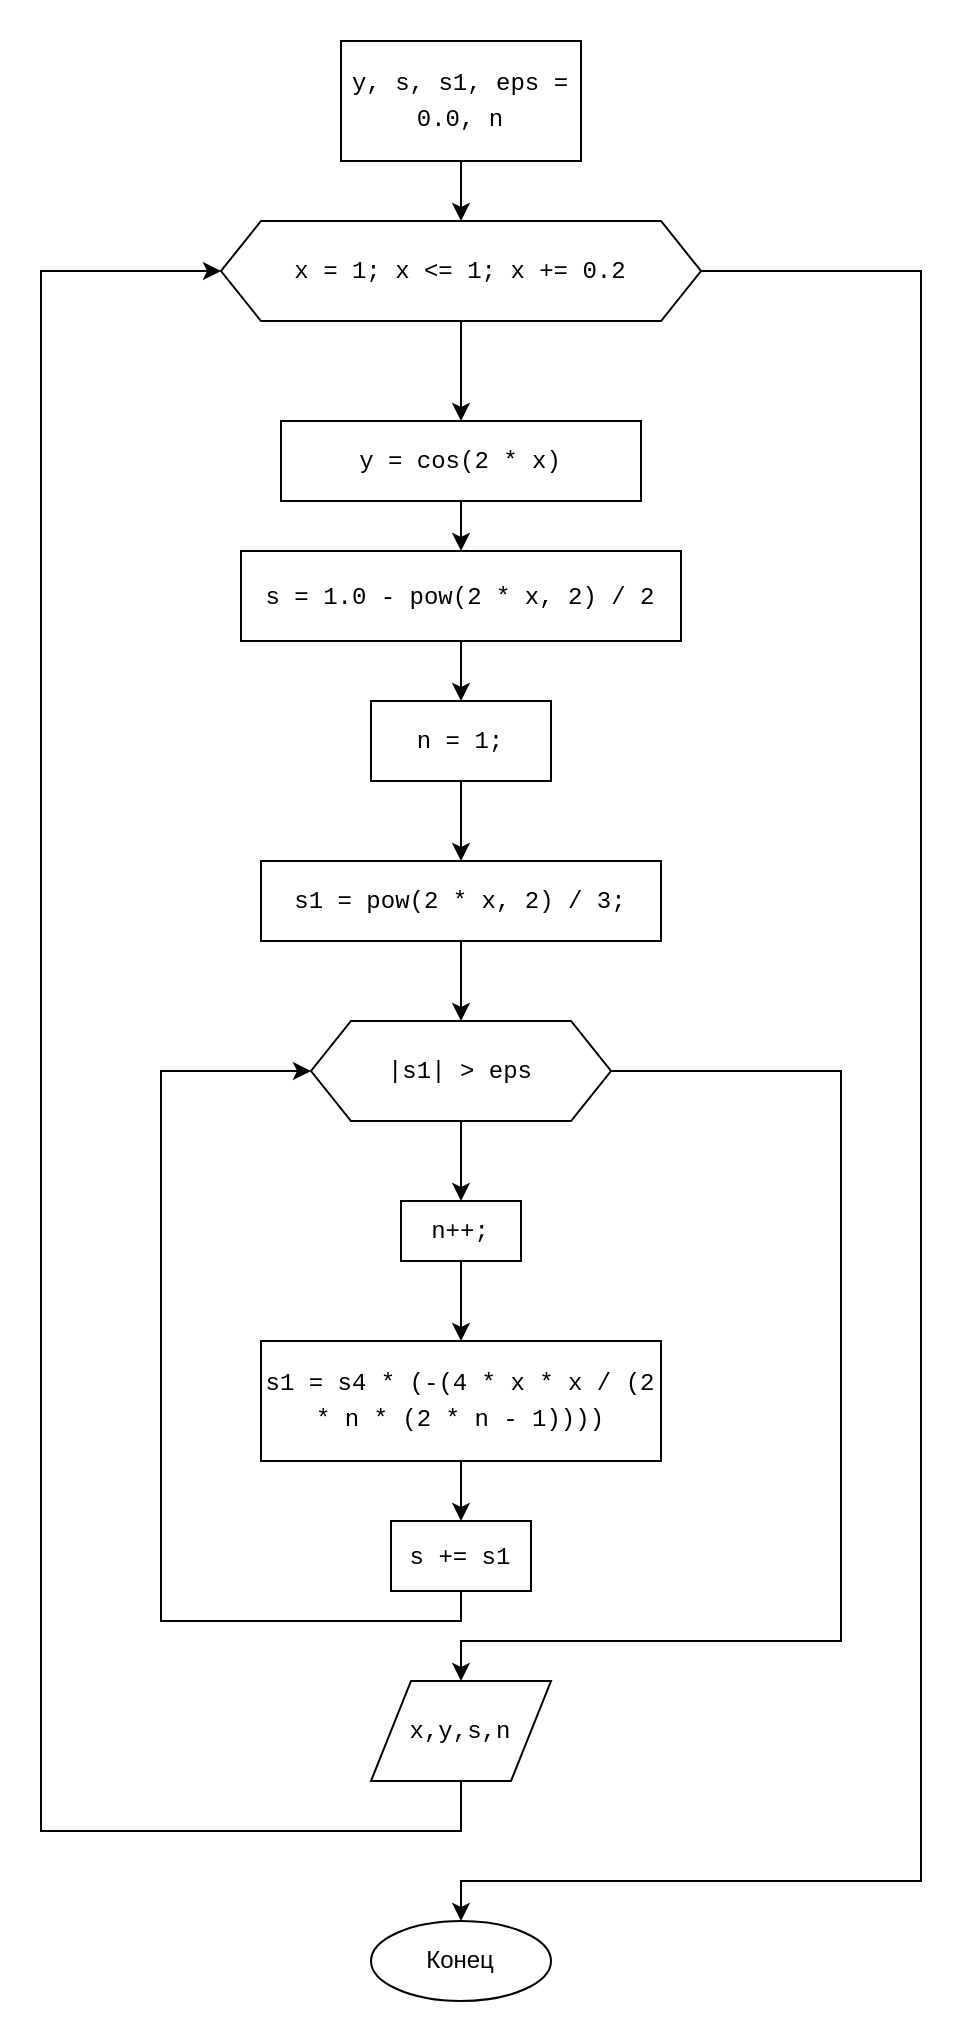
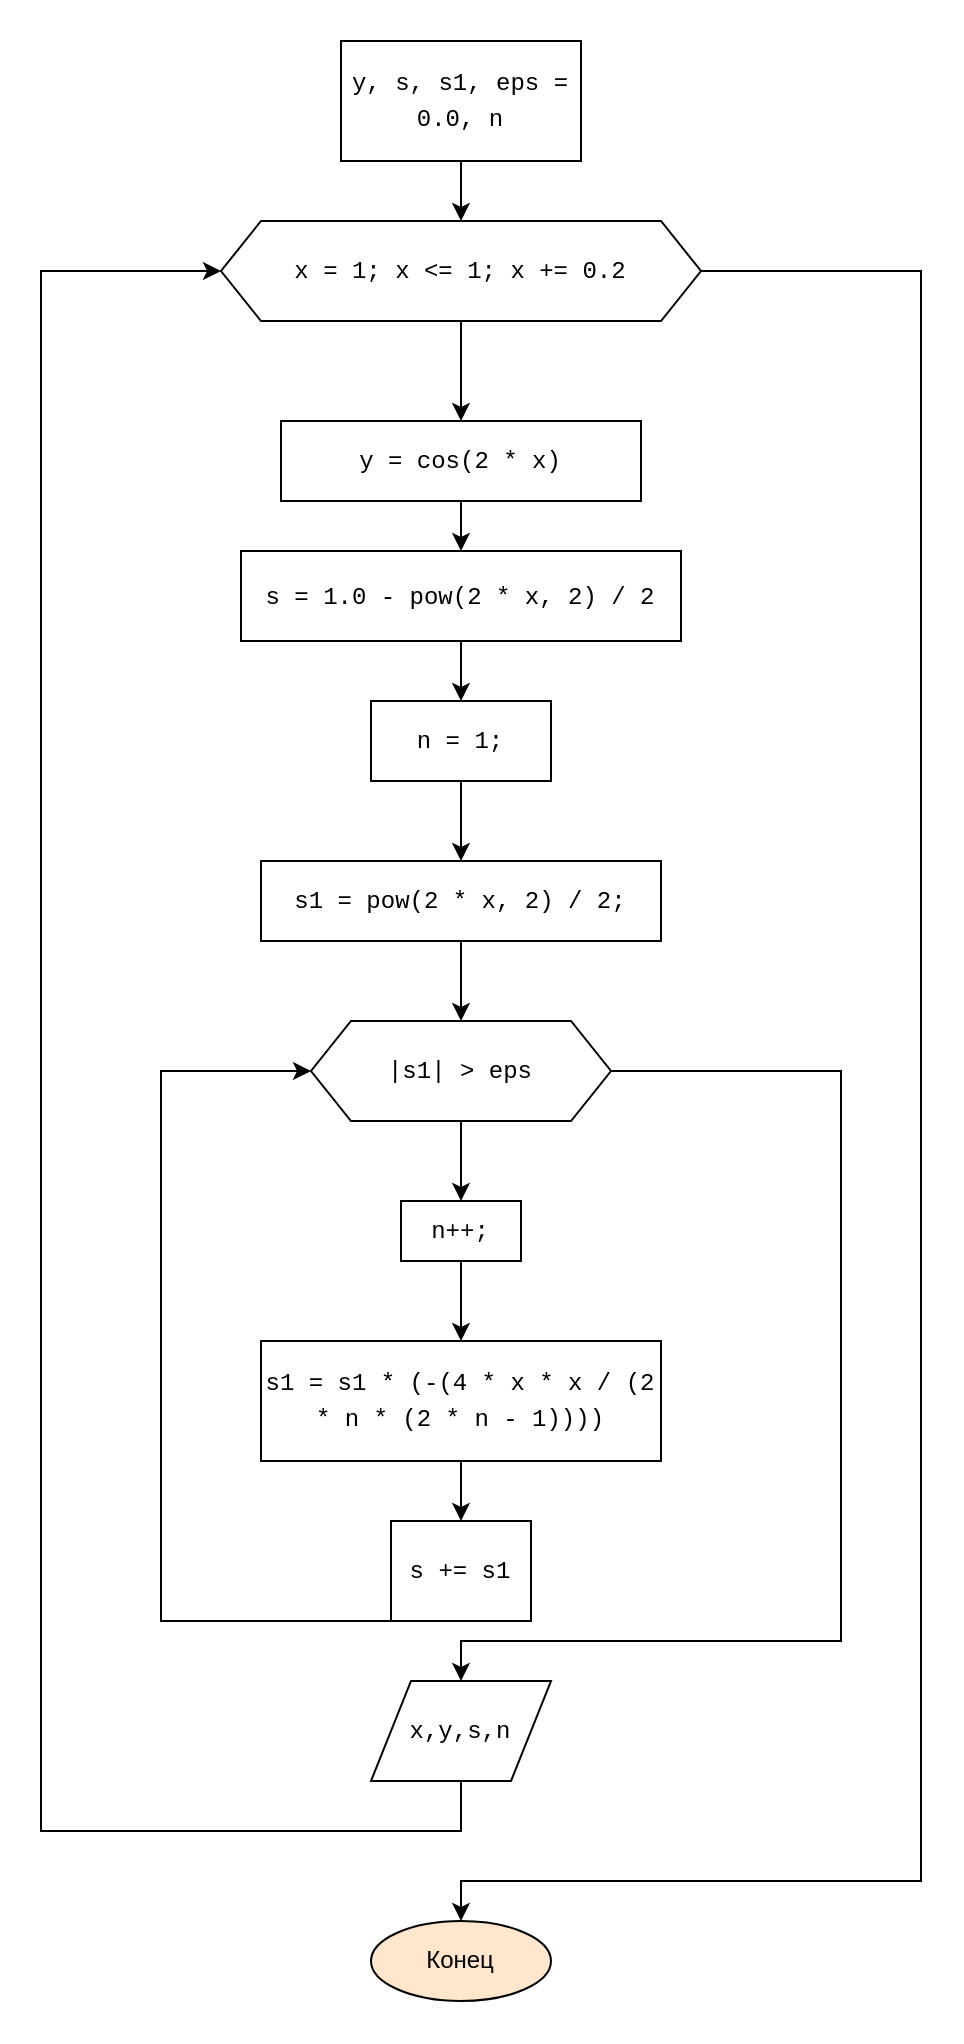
(461, 901) -> (461, 901)
(461, 1401) -> (461, 1401)
(461, 1556) -> (461, 1571)
(461, 1961) -> (461, 1961)
